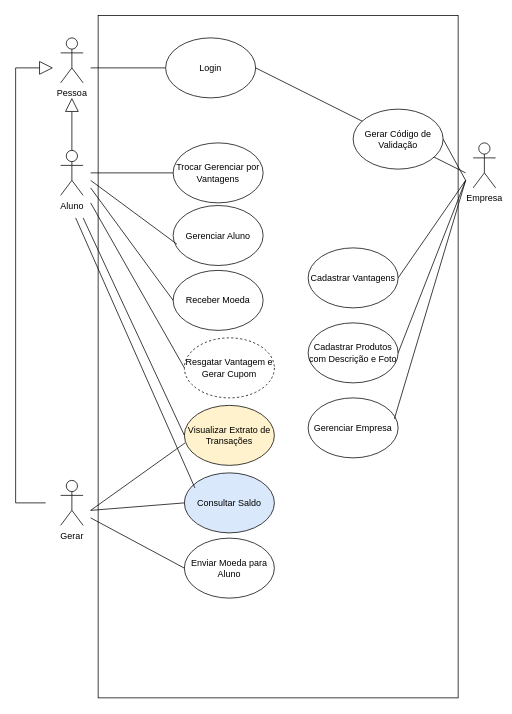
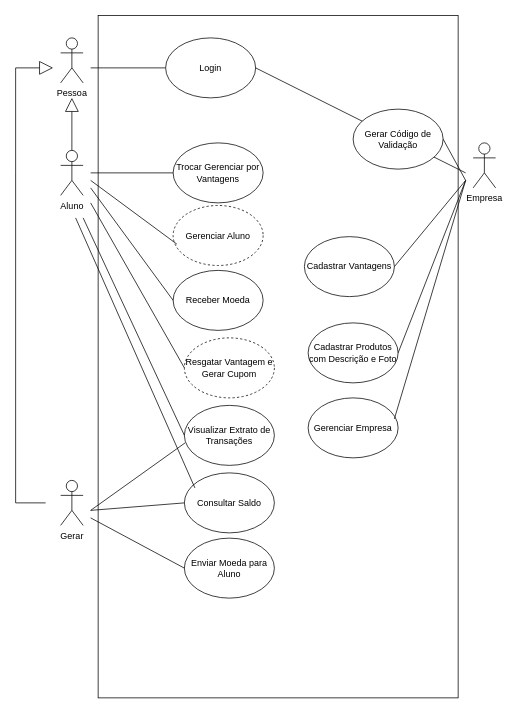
(218, 236) -> (218, 236)
(353, 278) -> (349, 267)
(229, 435) -> (229, 435)
(229, 503) -> (229, 503)
